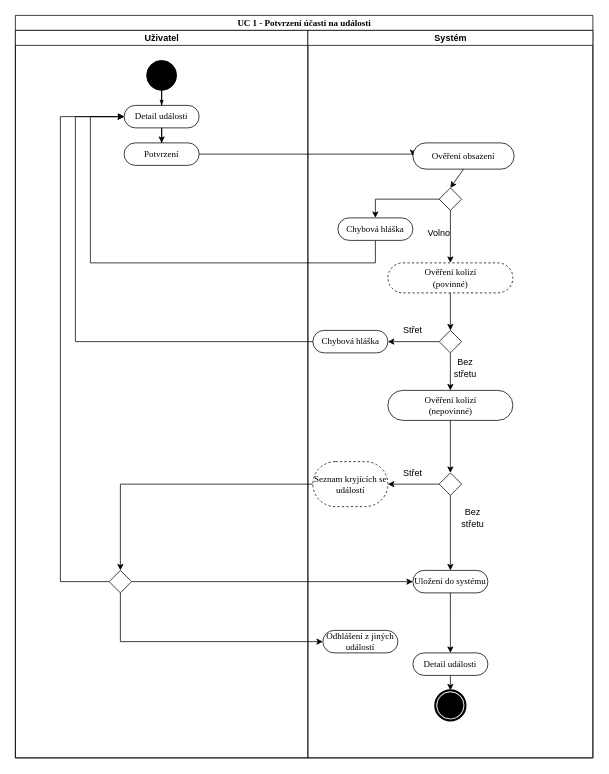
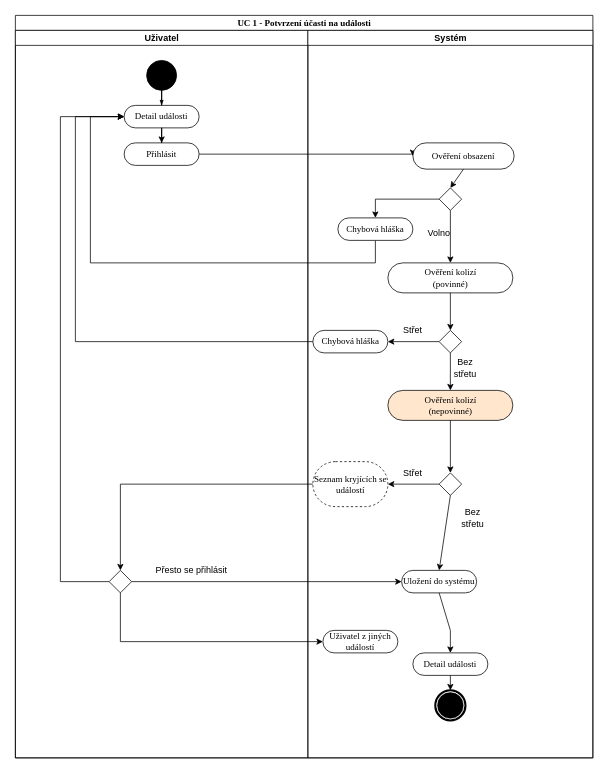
(162, 154) -> (162, 154)
(450, 278) -> (450, 278)
(450, 405) -> (450, 405)
none -> (192, 570)
(450, 582) -> (439, 582)
(360, 642) -> (360, 642)
